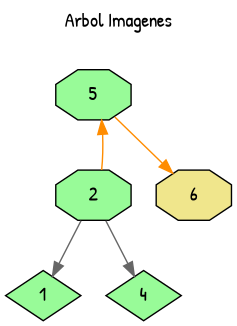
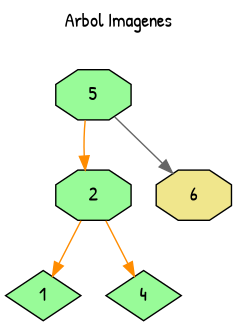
(139, 140) -> (139, 140)
(103, 152) -> (84, 138)
(70, 242) -> (70, 242)
(117, 242) -> (117, 242)
